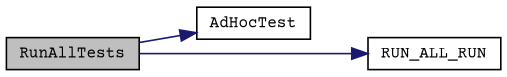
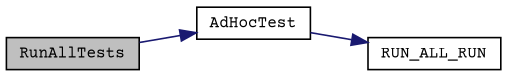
(245, 54) -> (331, 36)
